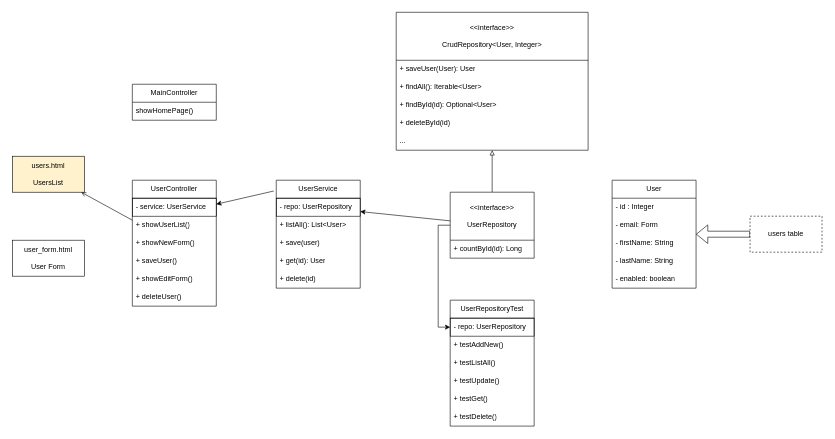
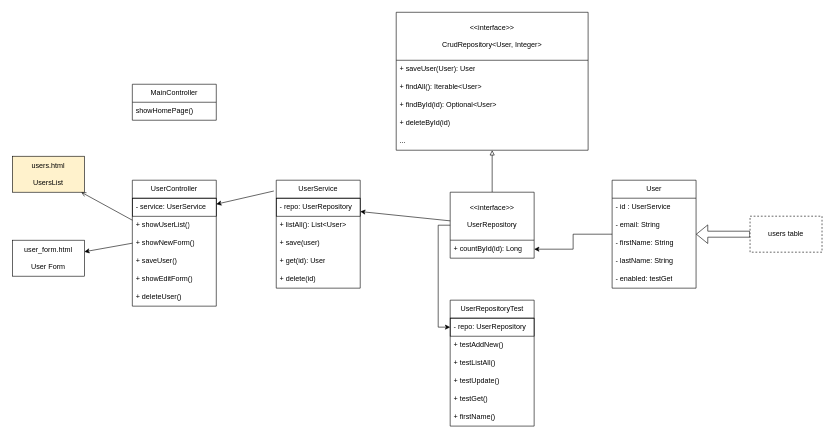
(639, 207) -> (647, 207)
(637, 225) -> (641, 225)
none -> (573, 234)
none -> (109, 247)
(648, 279) -> (648, 279)
(480, 417) -> (478, 417)
